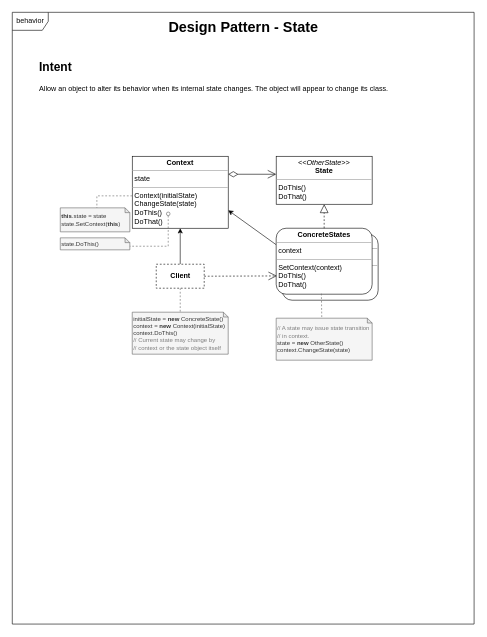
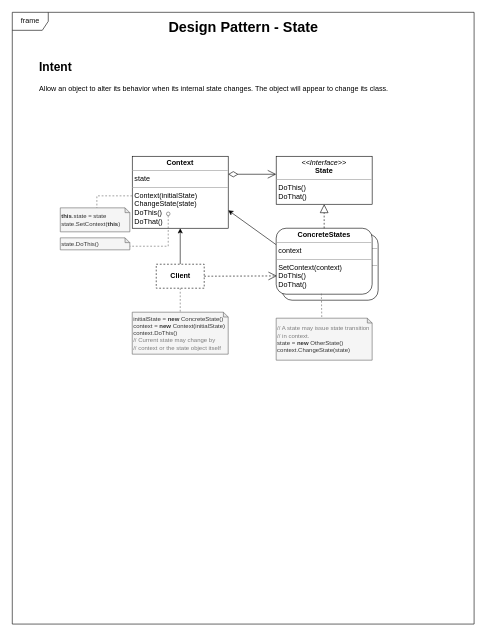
(30, 21) -> (30, 21)
(305, 174) -> (303, 174)
